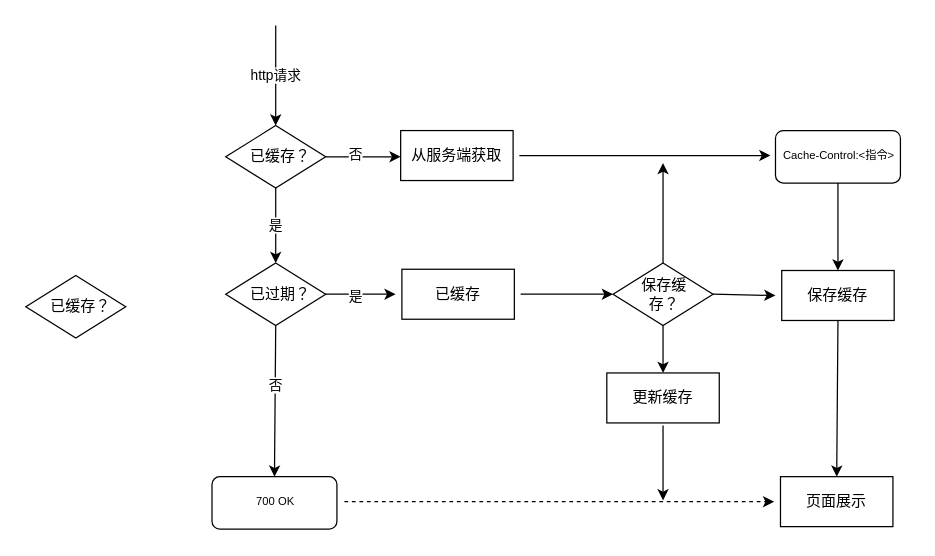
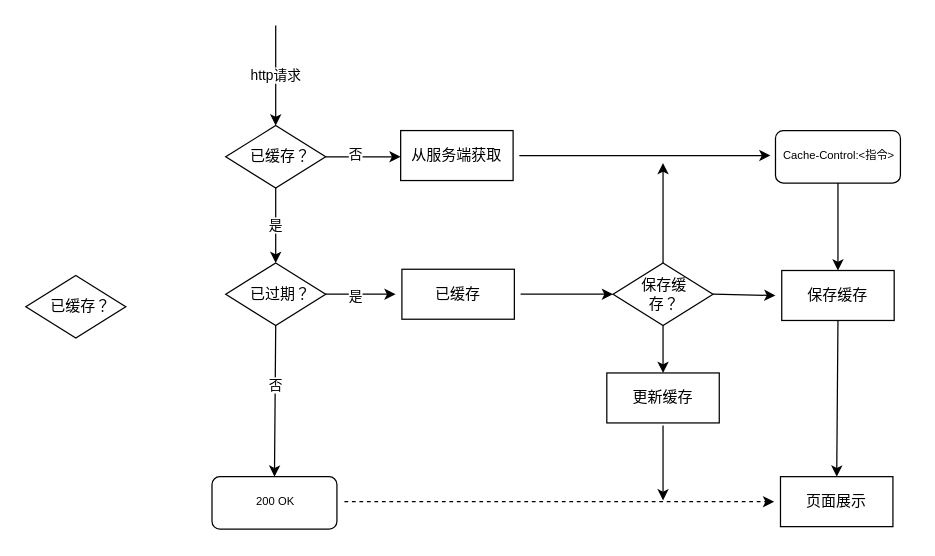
(276, 502) -> (276, 502)
